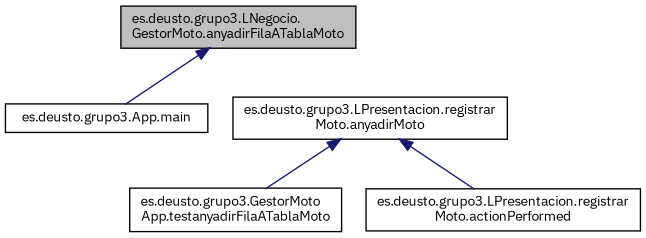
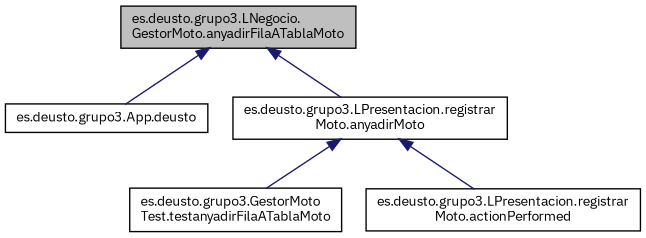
none -> (310, 77)
(107, 118) -> (107, 118)
(236, 210) -> (236, 210)
